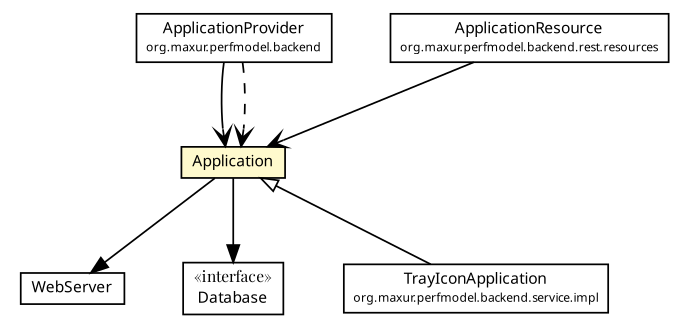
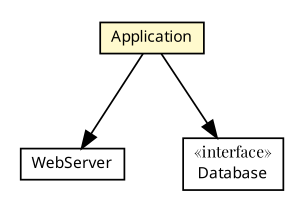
(233, 38) -> none
(529, 38) -> none
(475, 289) -> none
